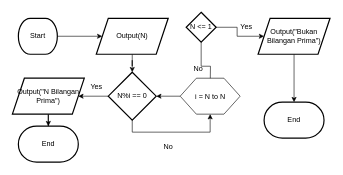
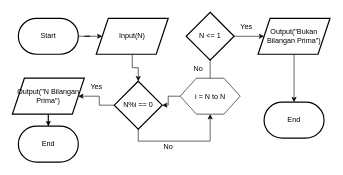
(201, 27) -> (210, 36)
(38, 36) -> (48, 36)
(132, 36) -> (132, 36)
(132, 96) -> (138, 105)
